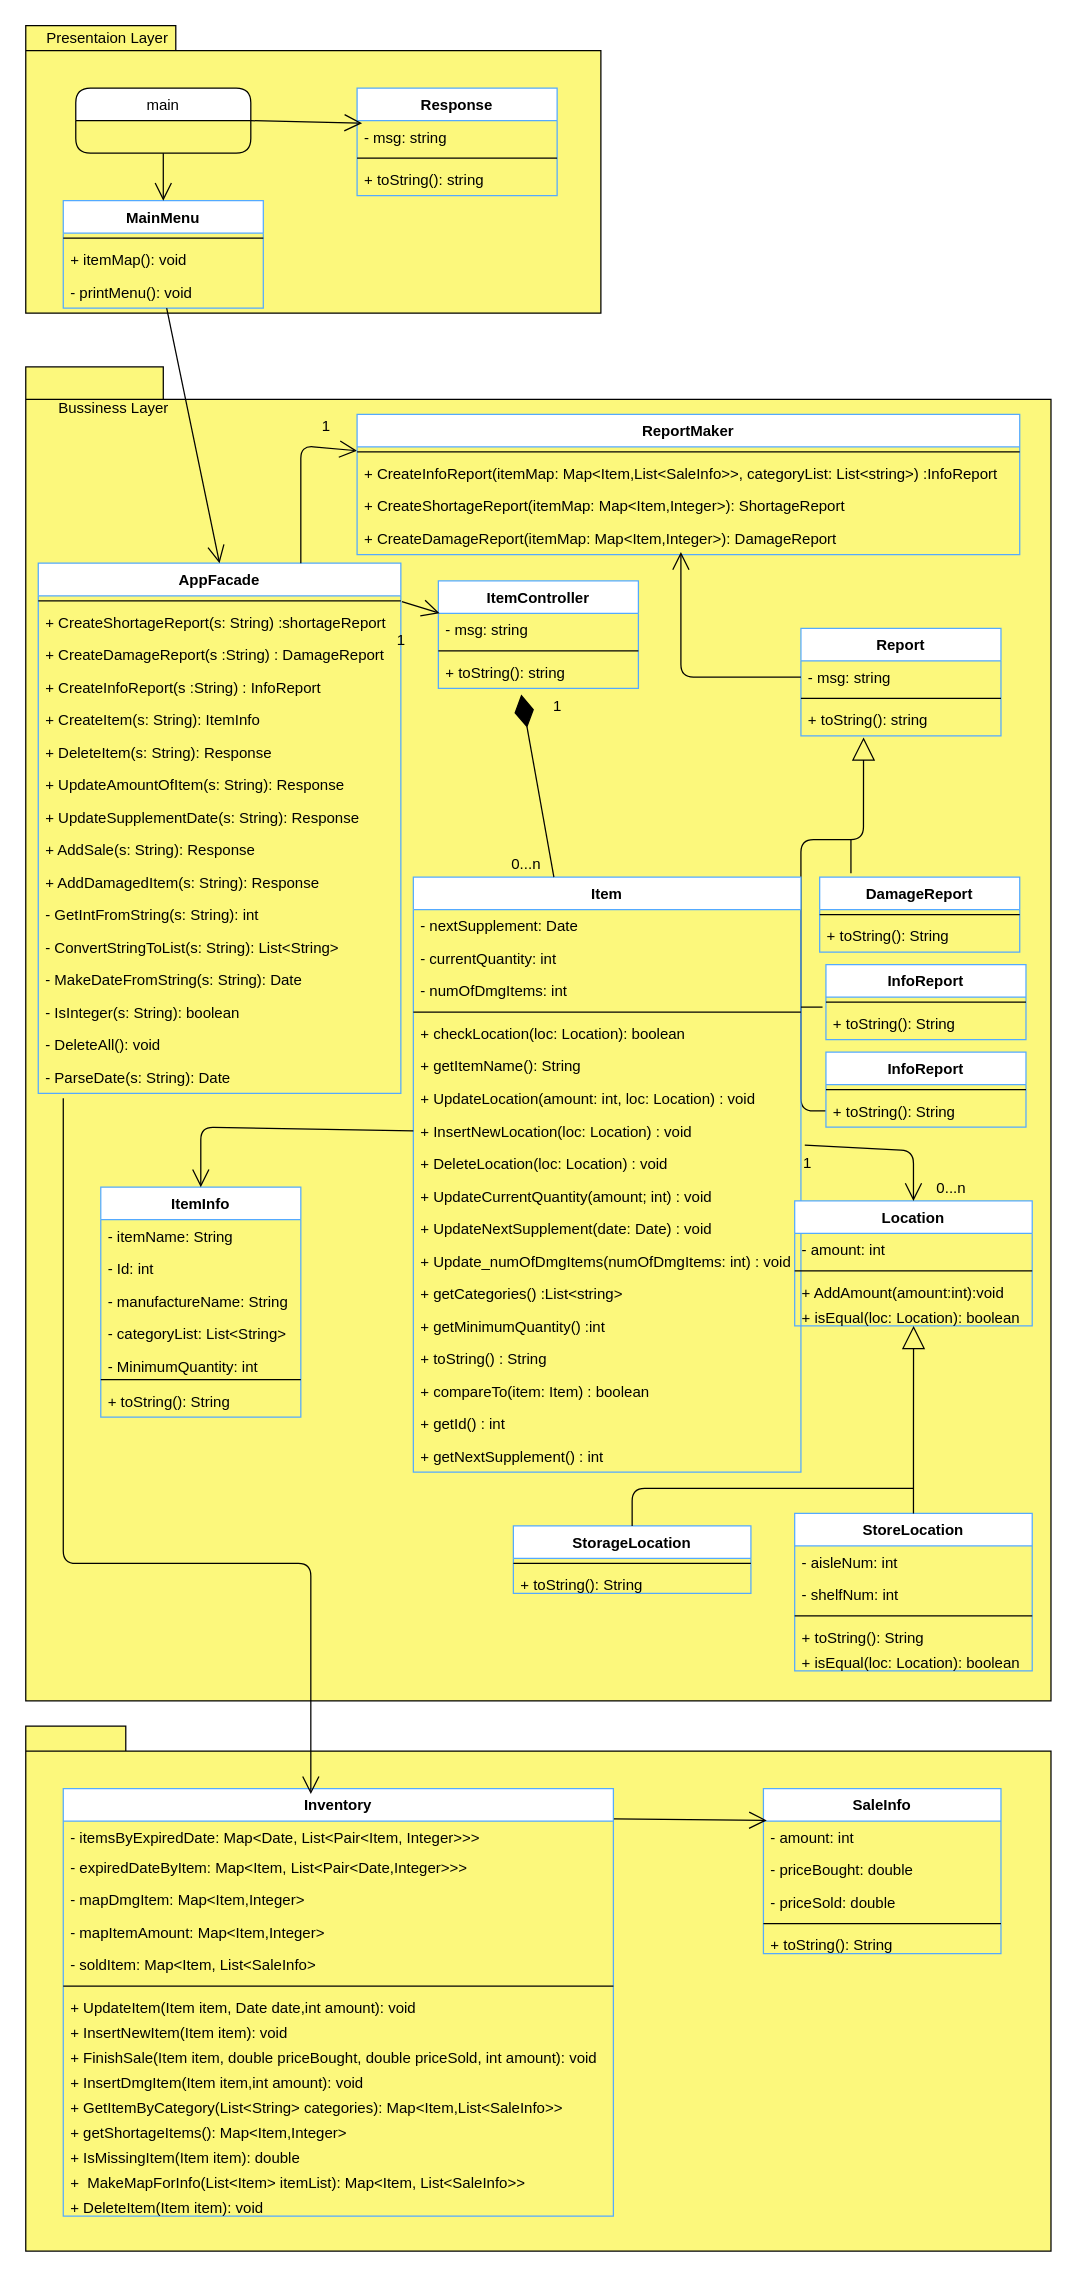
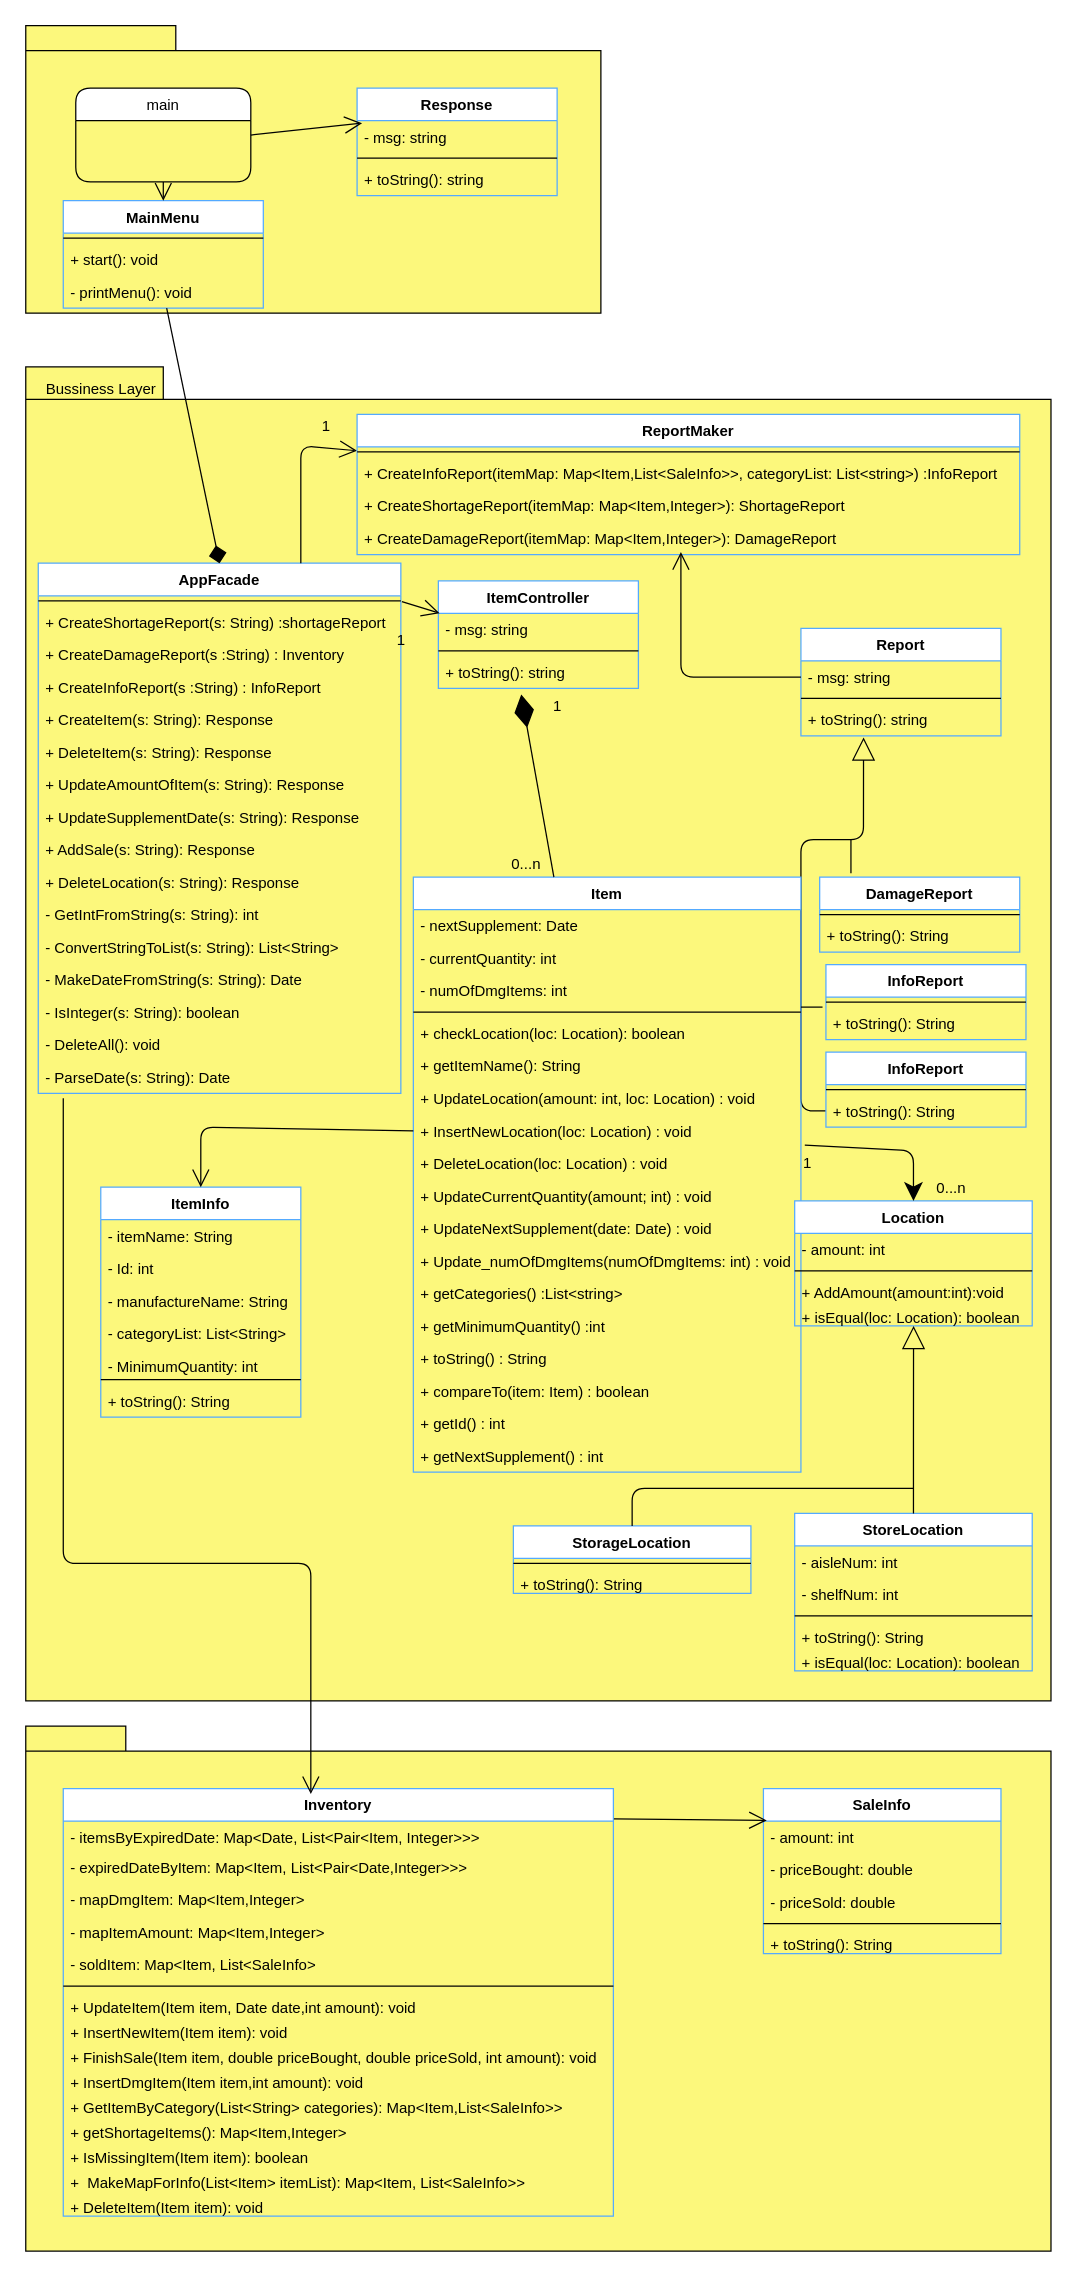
(107, 38) -> none
(163, 121) -> (163, 135)
(132, 260) -> (125, 260)
(113, 408) -> (101, 389)
(217, 553) -> (216, 545)
(225, 655) -> (212, 655)
(172, 720) -> (172, 720)
(189, 883) -> (185, 883)
(913, 1190) -> (913, 1185)
(197, 2158) -> (201, 2158)
